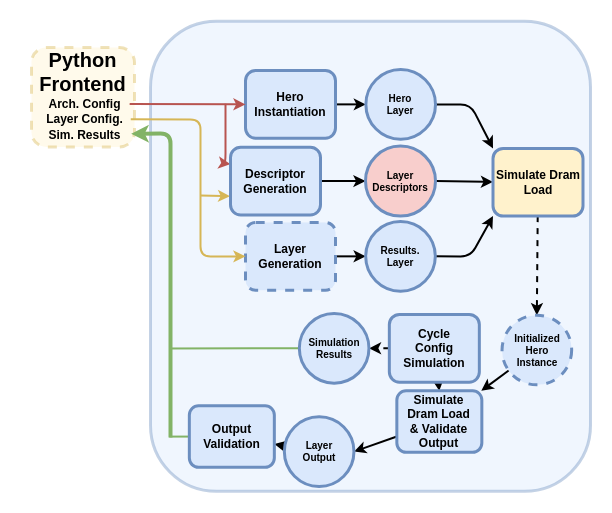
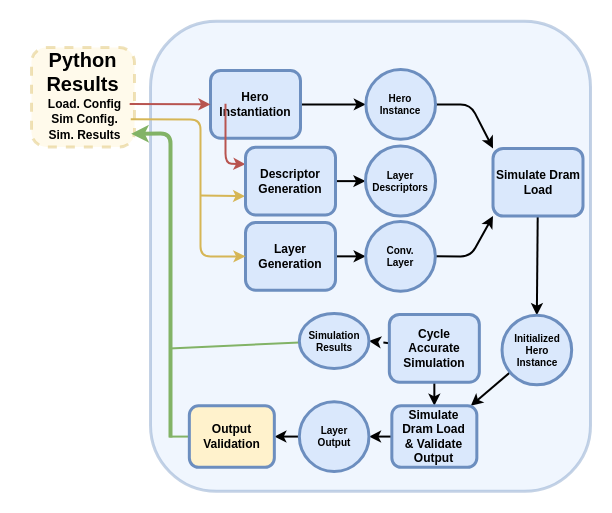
(83, 72) -> (83, 72)
(291, 104) -> (256, 104)
(85, 105) -> (85, 105)
(401, 105) -> (401, 105)
(85, 120) -> (85, 120)
(276, 181) -> (291, 181)
(401, 181) -> (401, 181)
(460, 181) -> none
(538, 182) -> (538, 182)
(291, 256) -> (291, 256)
(401, 257) -> (401, 257)
(537, 261) -> (537, 261)
(334, 348) -> (334, 341)
(435, 349) -> (435, 349)
(537, 350) -> (537, 350)
(439, 422) -> (434, 437)
(232, 437) -> (232, 437)
(319, 452) -> (334, 437)
